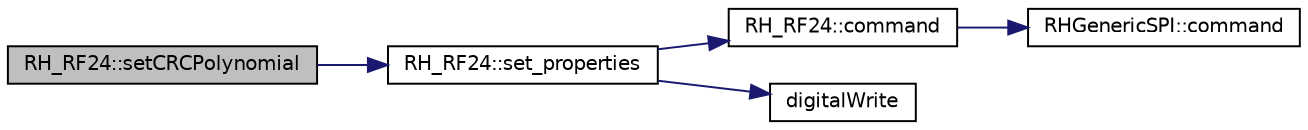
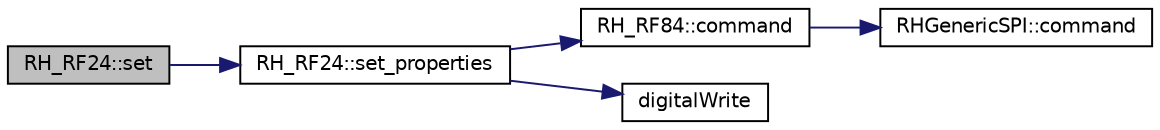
(843, 28) -> (695, 28)
(162, 65) -> (89, 65)
